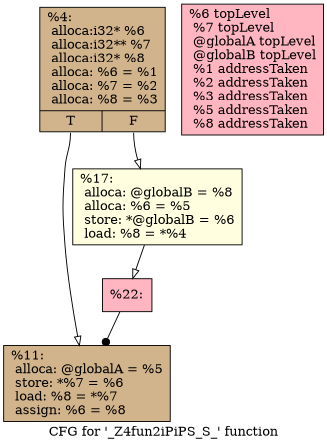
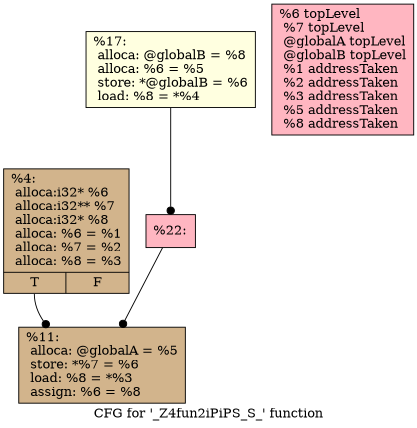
(135, 146) -> none
(64, 235) -> (37, 308)
(140, 257) -> (171, 157)
(65, 397) -> (80, 378)
